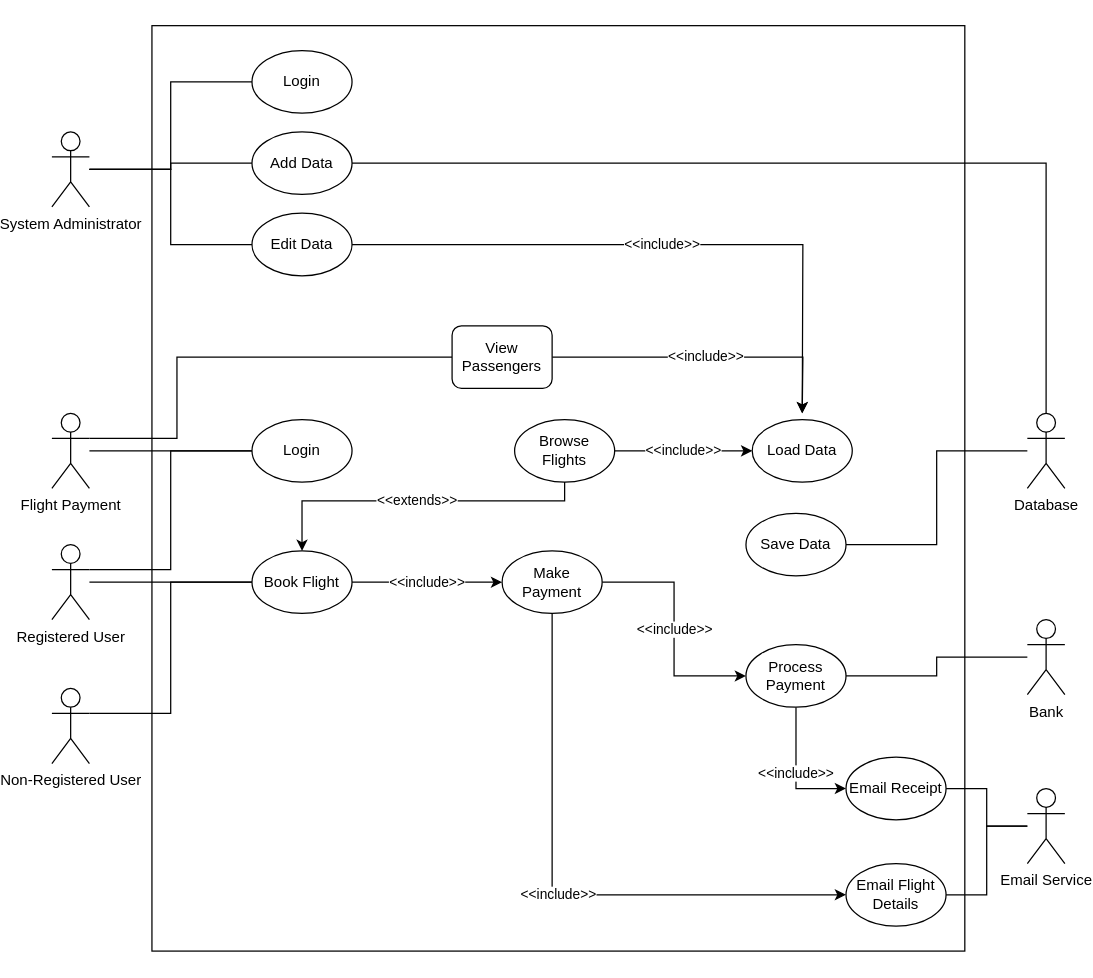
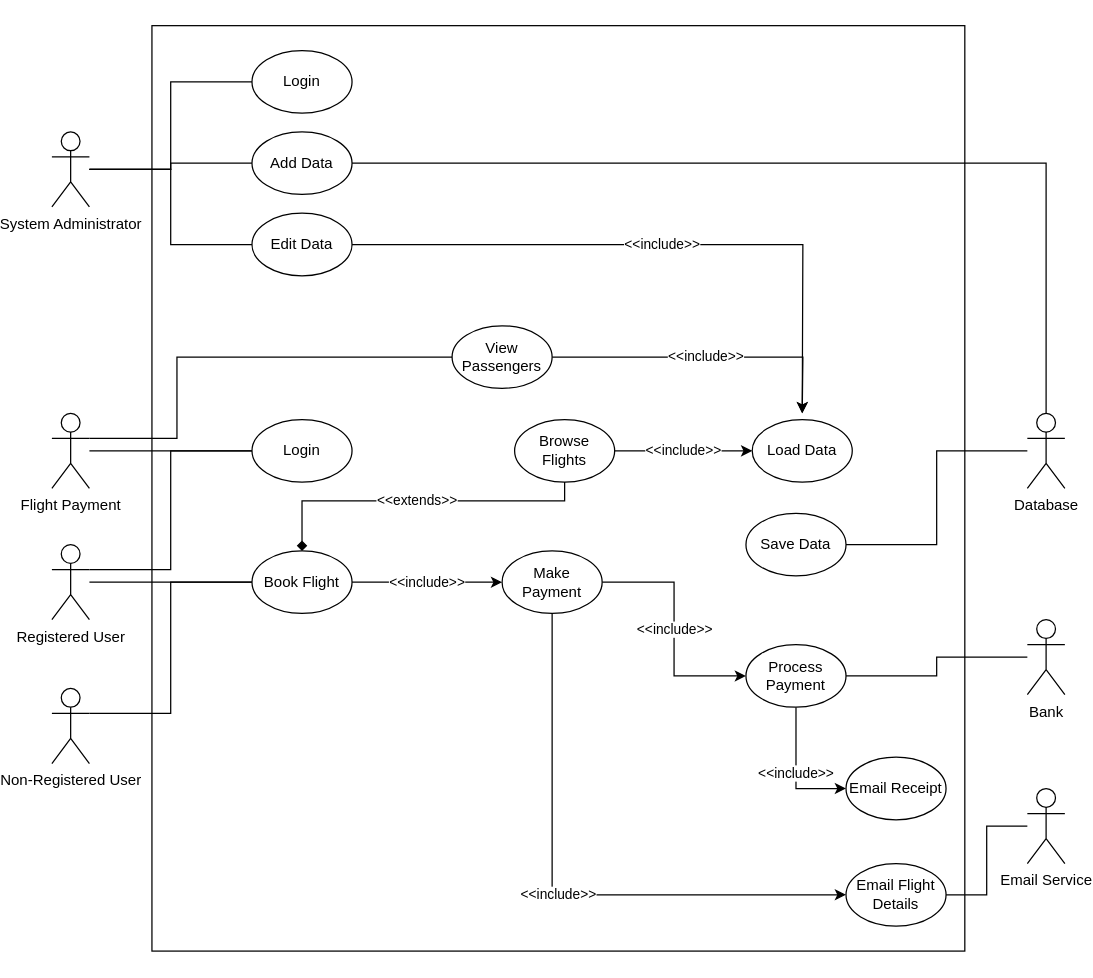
(502, 357) -> (502, 357)
(302, 541) -> (302, 540)
(983, 788) -> none
